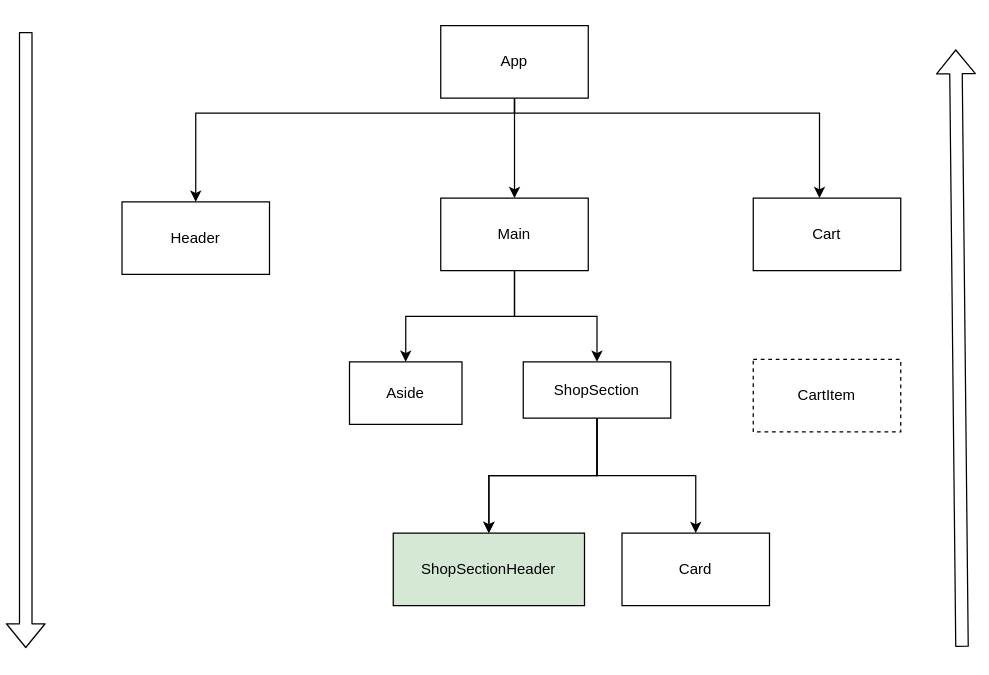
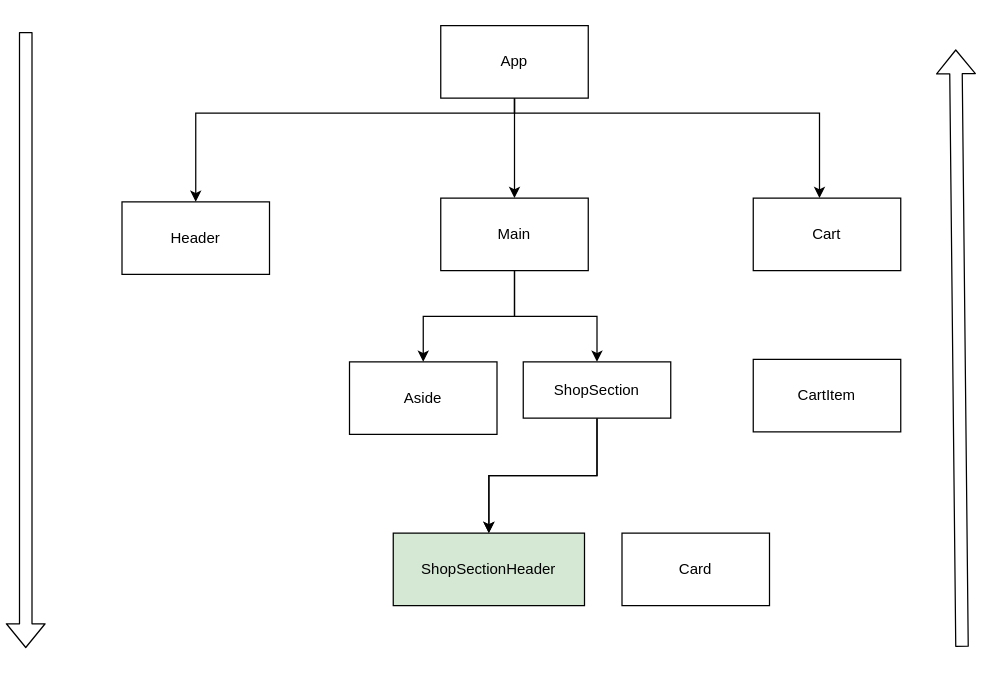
(406, 393) -> (423, 398)
(827, 396) -> (827, 396)
(670, 476) -> none
